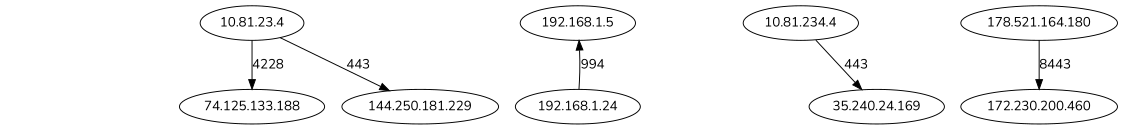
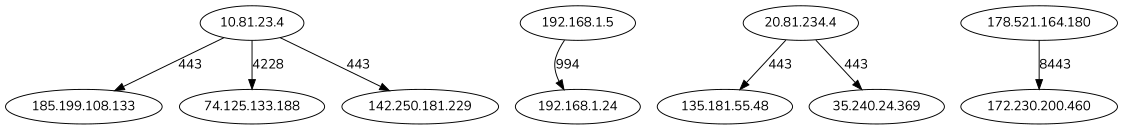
(801, 23) -> (801, 23)
(580, 70) -> (555, 60)
none -> (84, 107)
(420, 107) -> (420, 107)
none -> (725, 107)
(877, 107) -> (877, 107)
